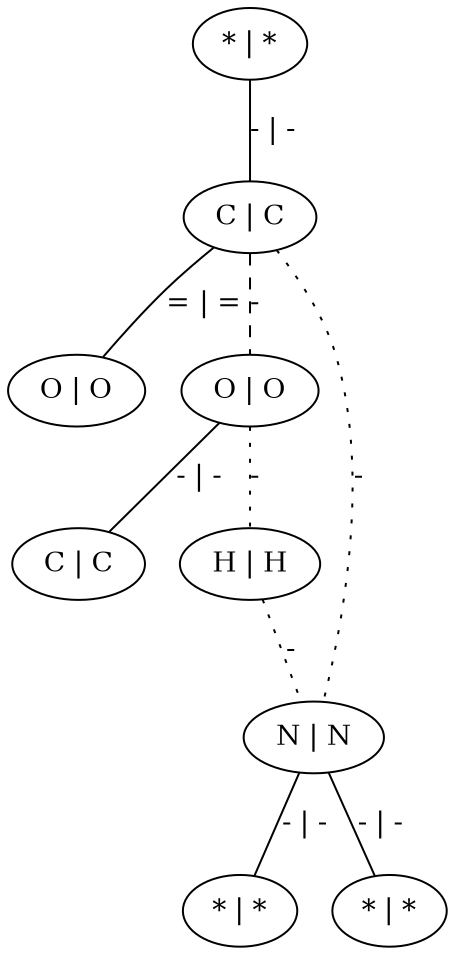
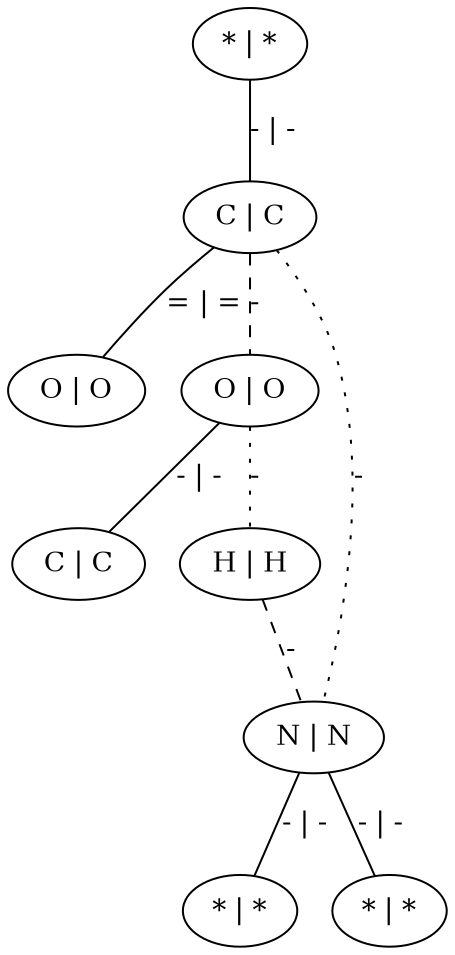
(282, 651) -> (282, 651)
